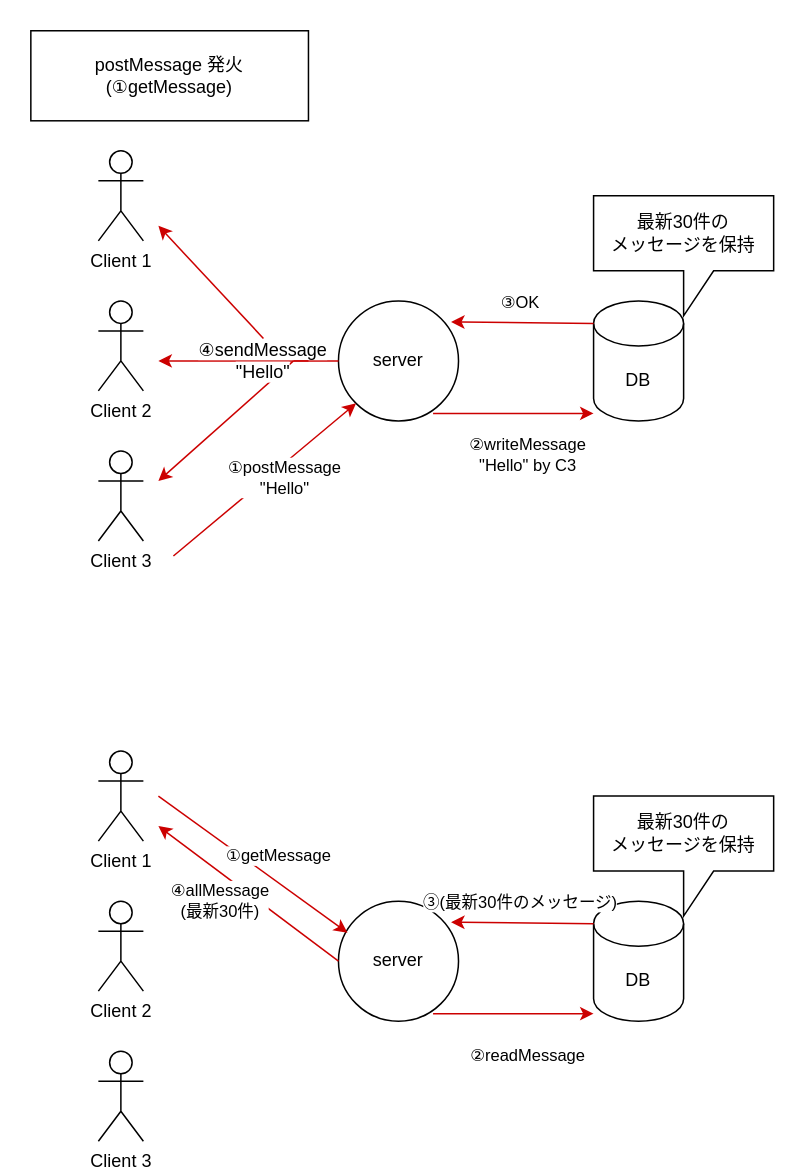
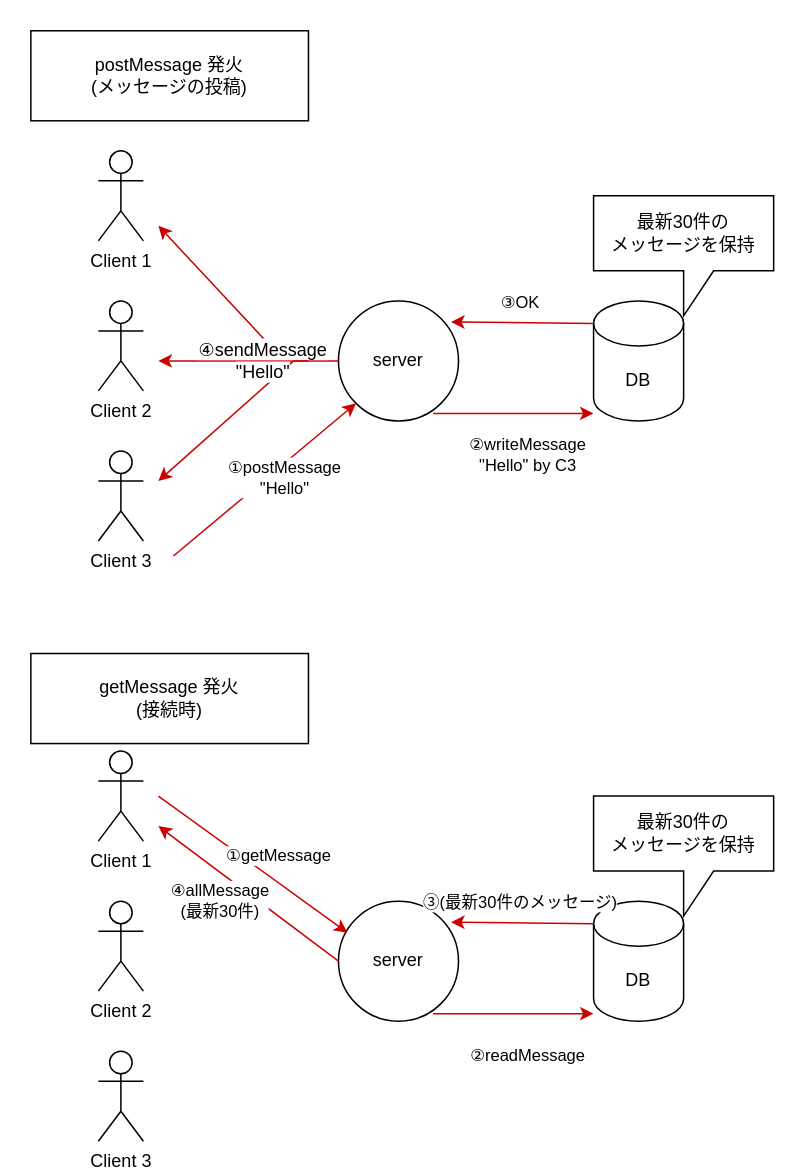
(170, 76) -> (170, 76)
none -> (170, 698)
